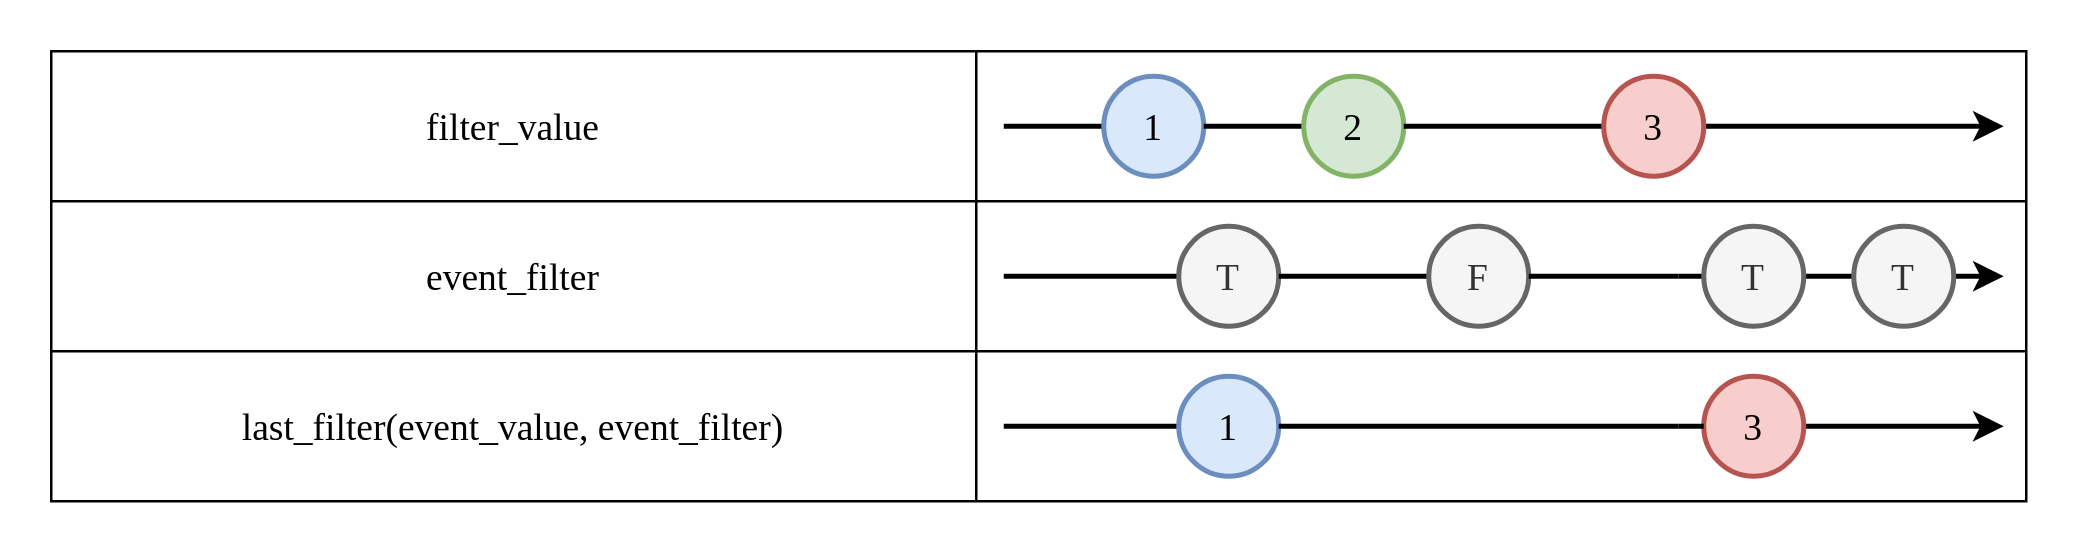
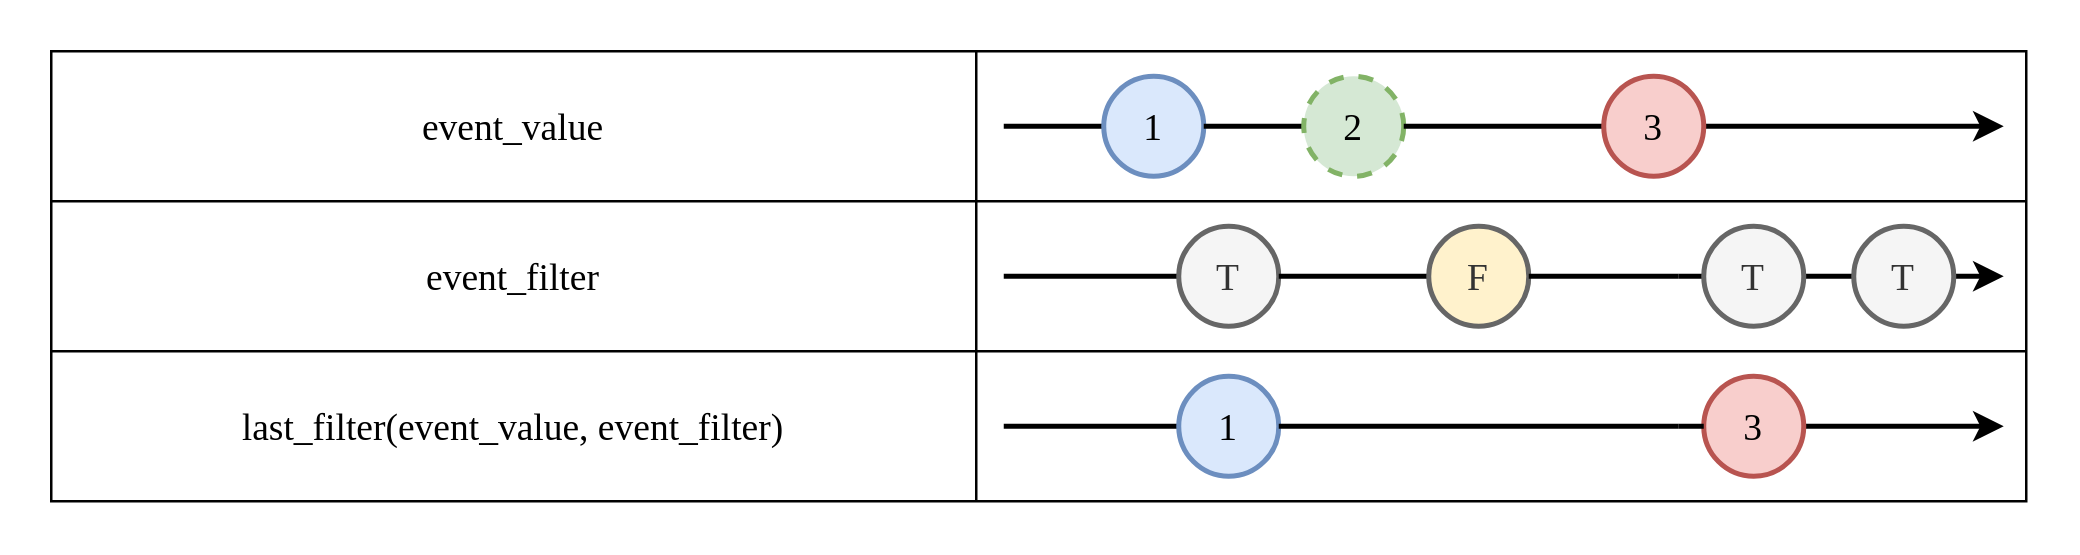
(514, 126) -> (514, 126)
(1354, 126) -> (1354, 126)
(1479, 276) -> (1479, 276)
